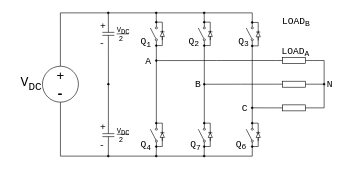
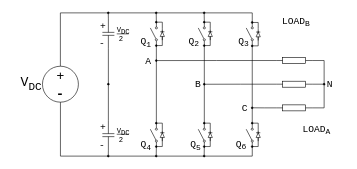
(296, 50) -> (317, 128)
(196, 145) -> (196, 145)
